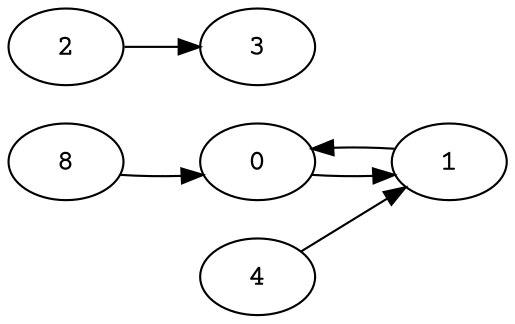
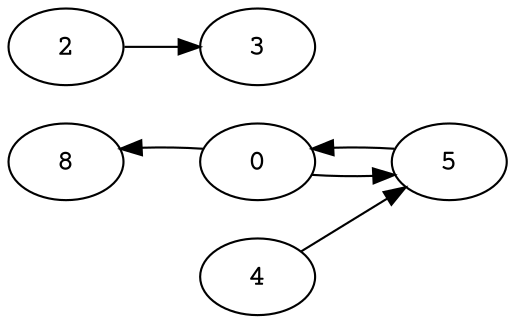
(449, 162) -> (449, 162)
(151, 176) -> (172, 148)
